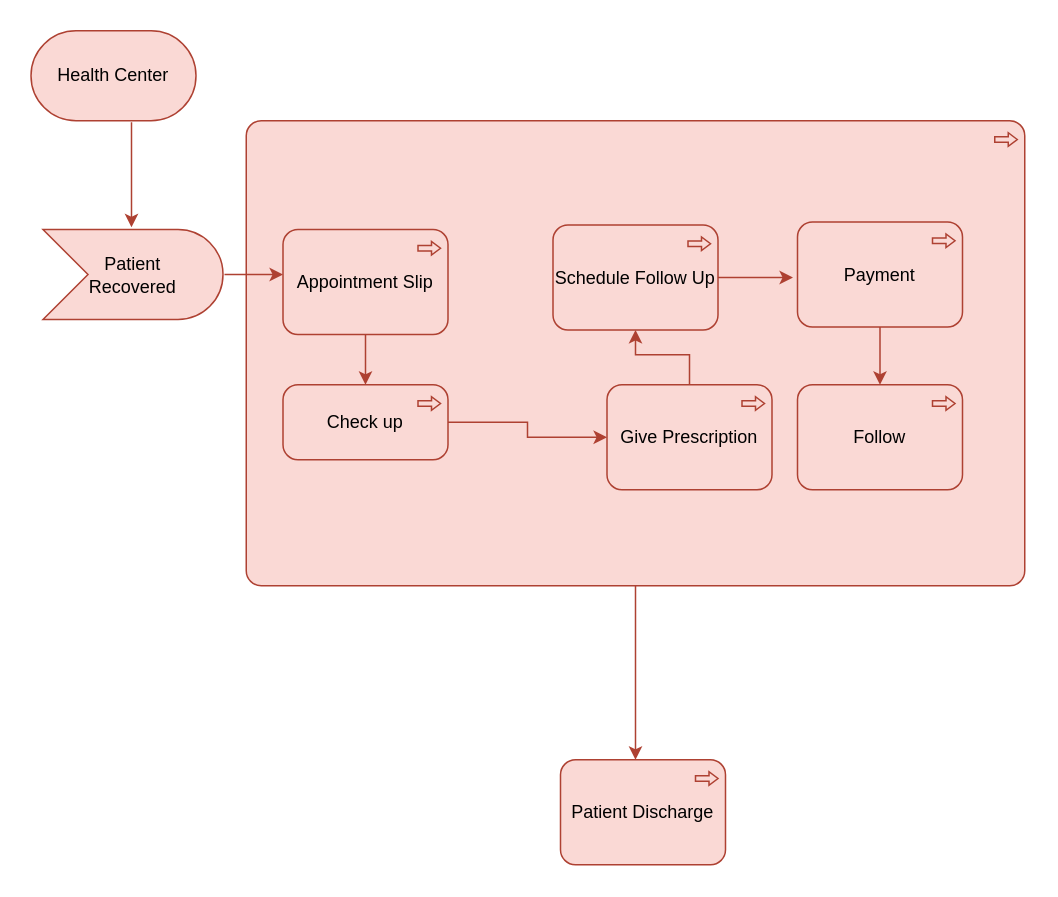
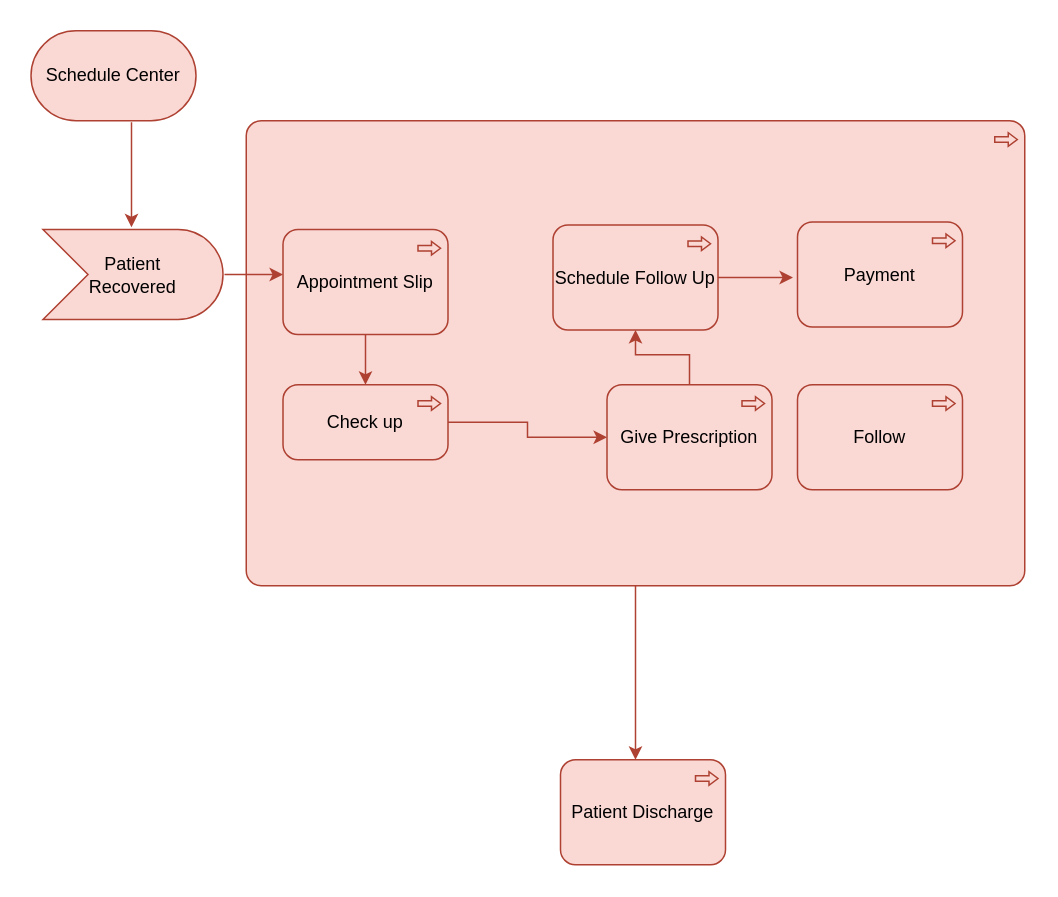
(113, 76) -> (113, 76)
(880, 351) -> none
